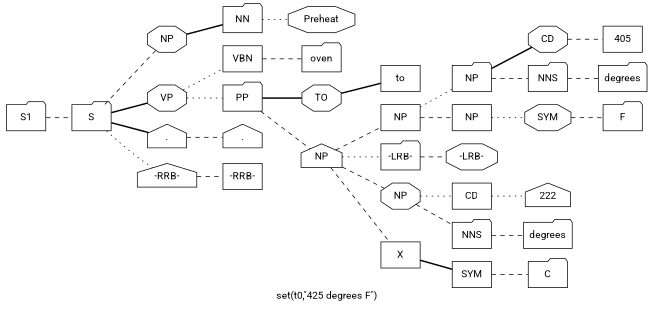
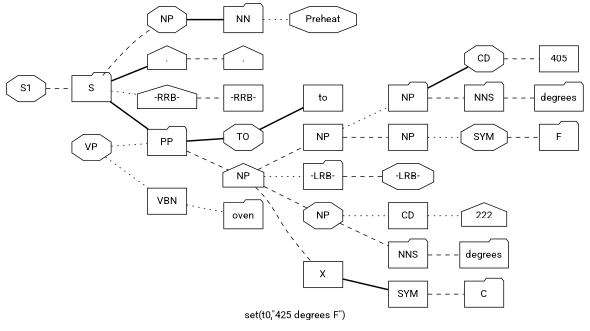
(282, 59) -> (205, 208)
(129, 108) -> (129, 115)
(26, 118) -> (26, 89)
